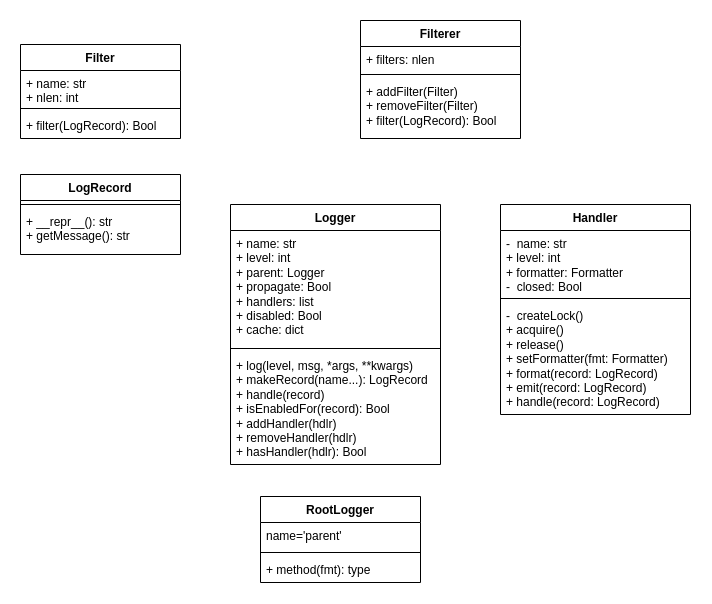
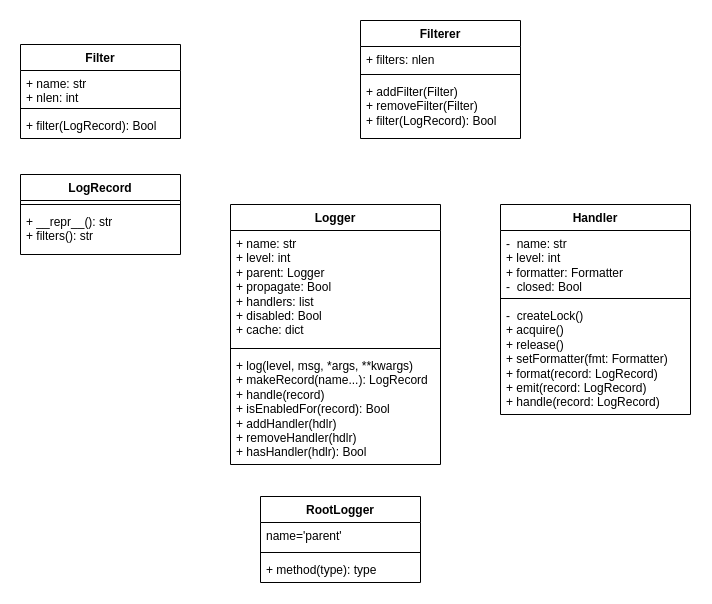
(86, 230) -> (79, 230)
(326, 571) -> (329, 571)
